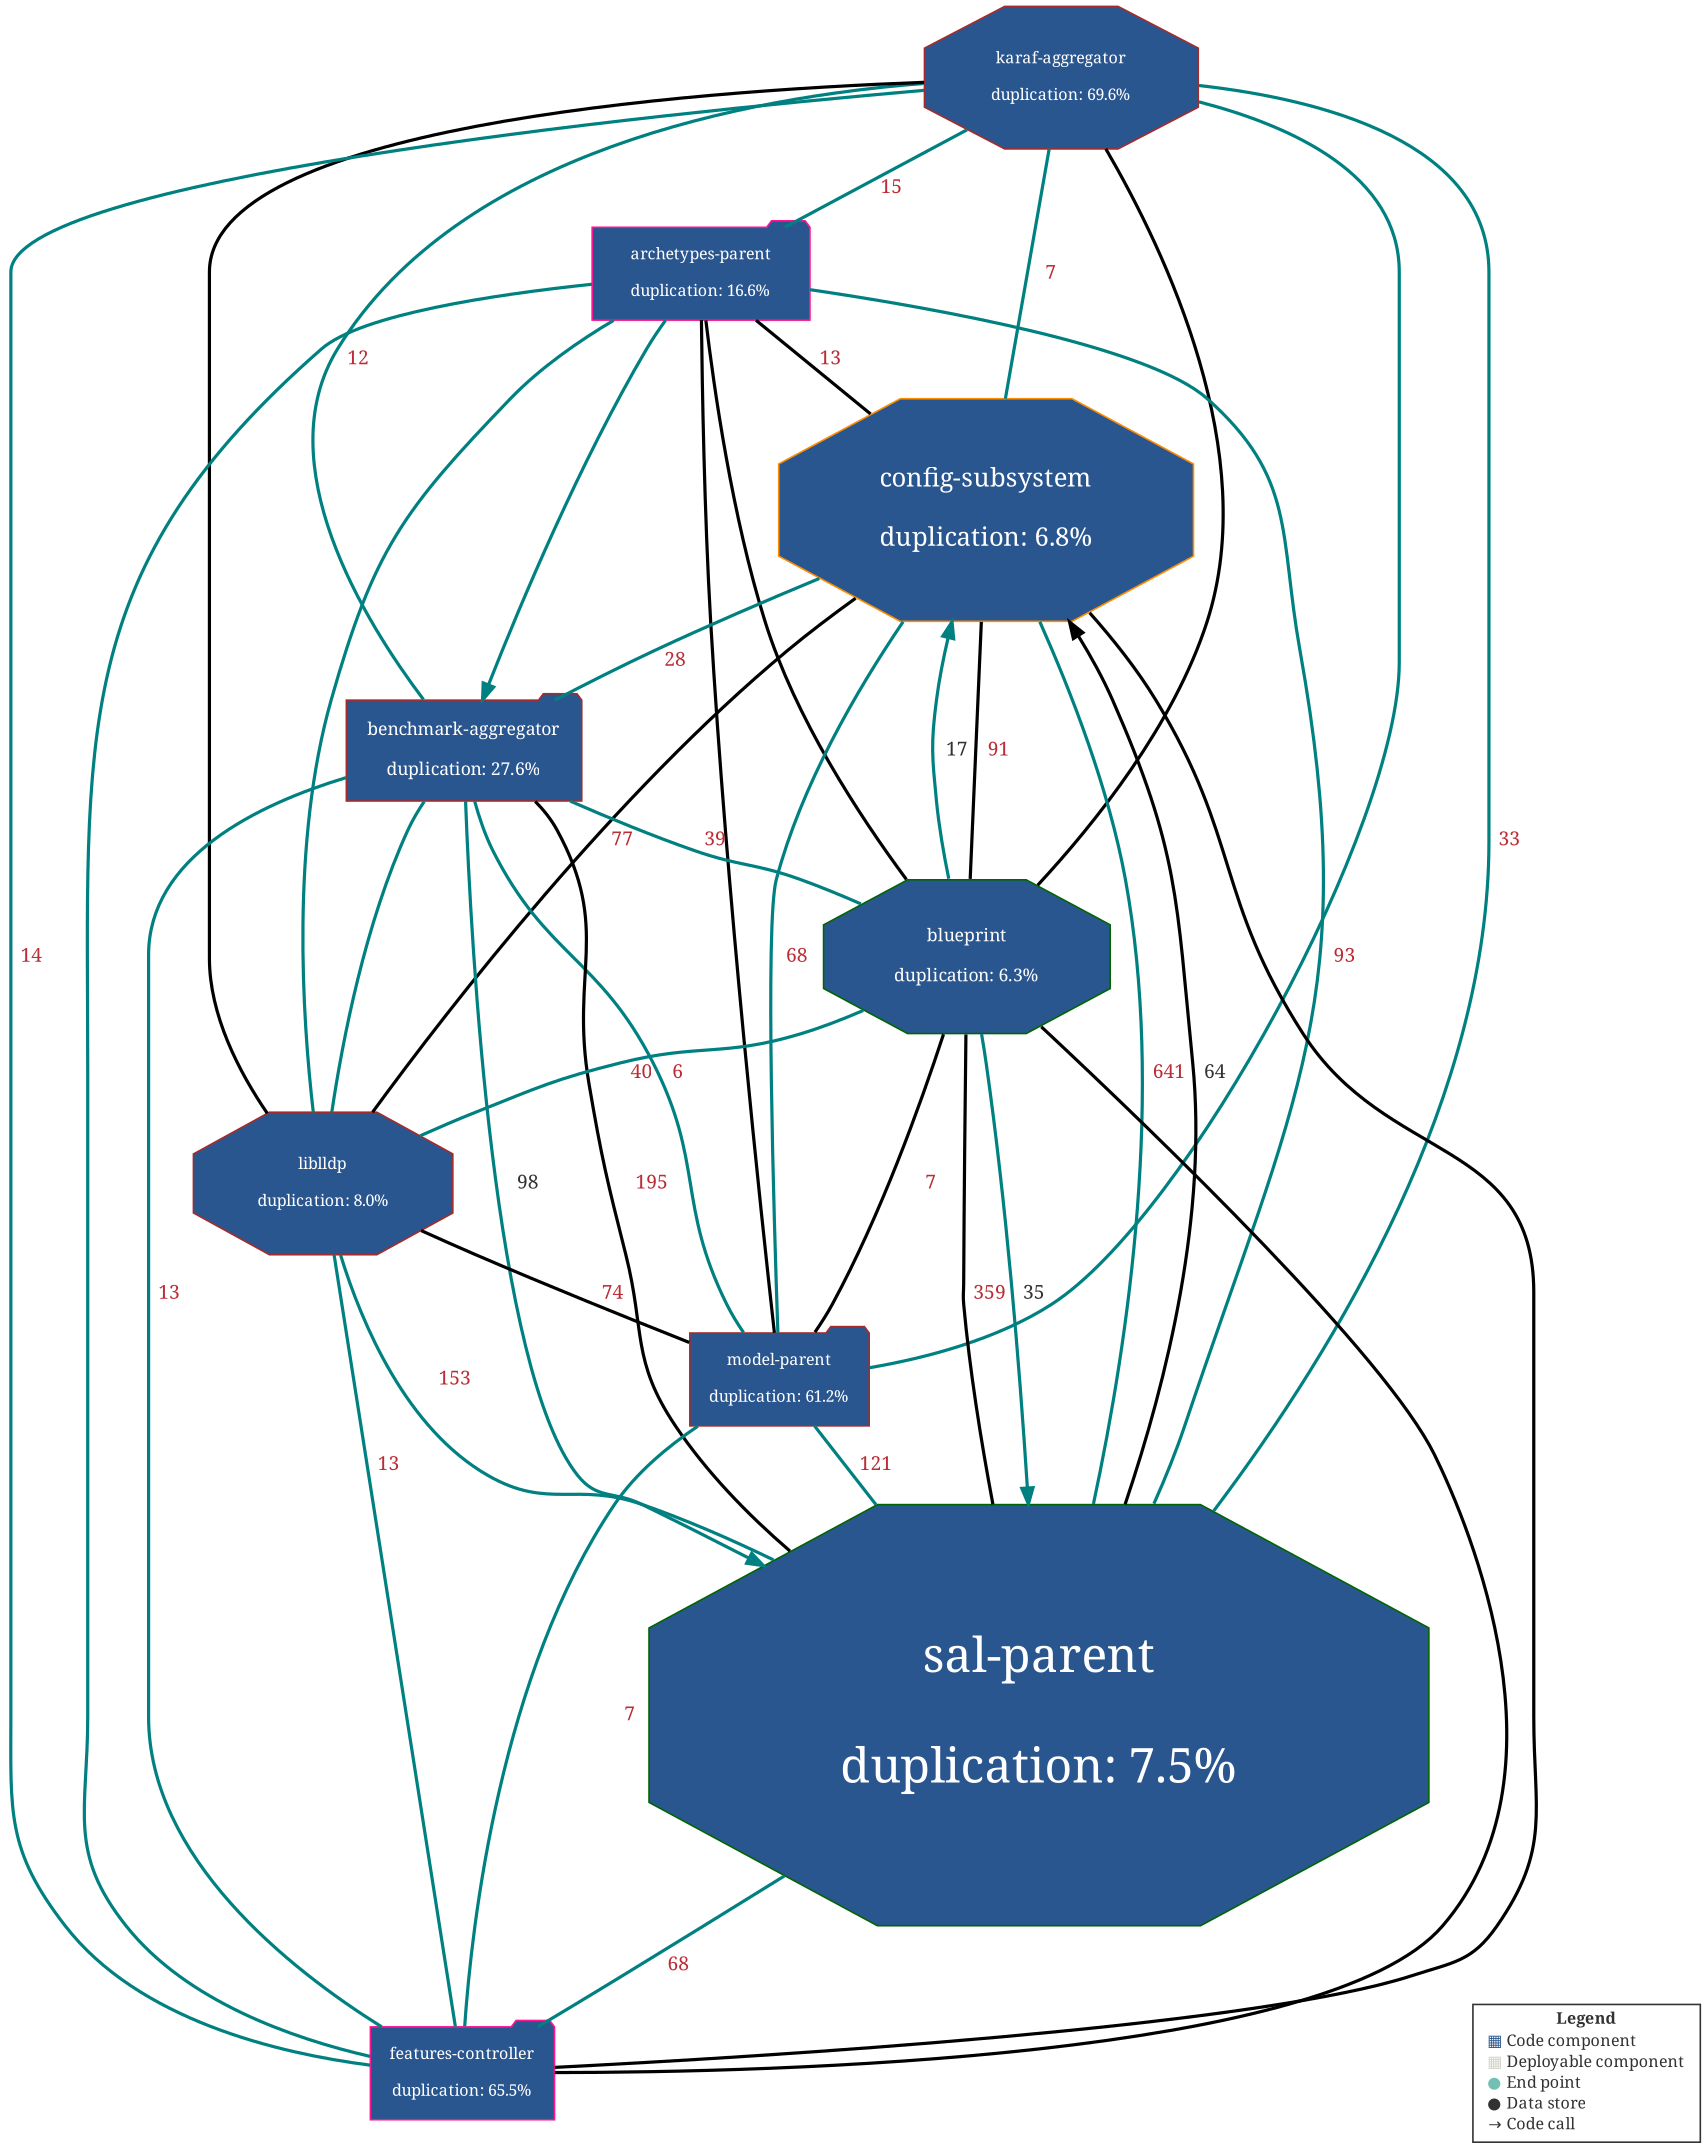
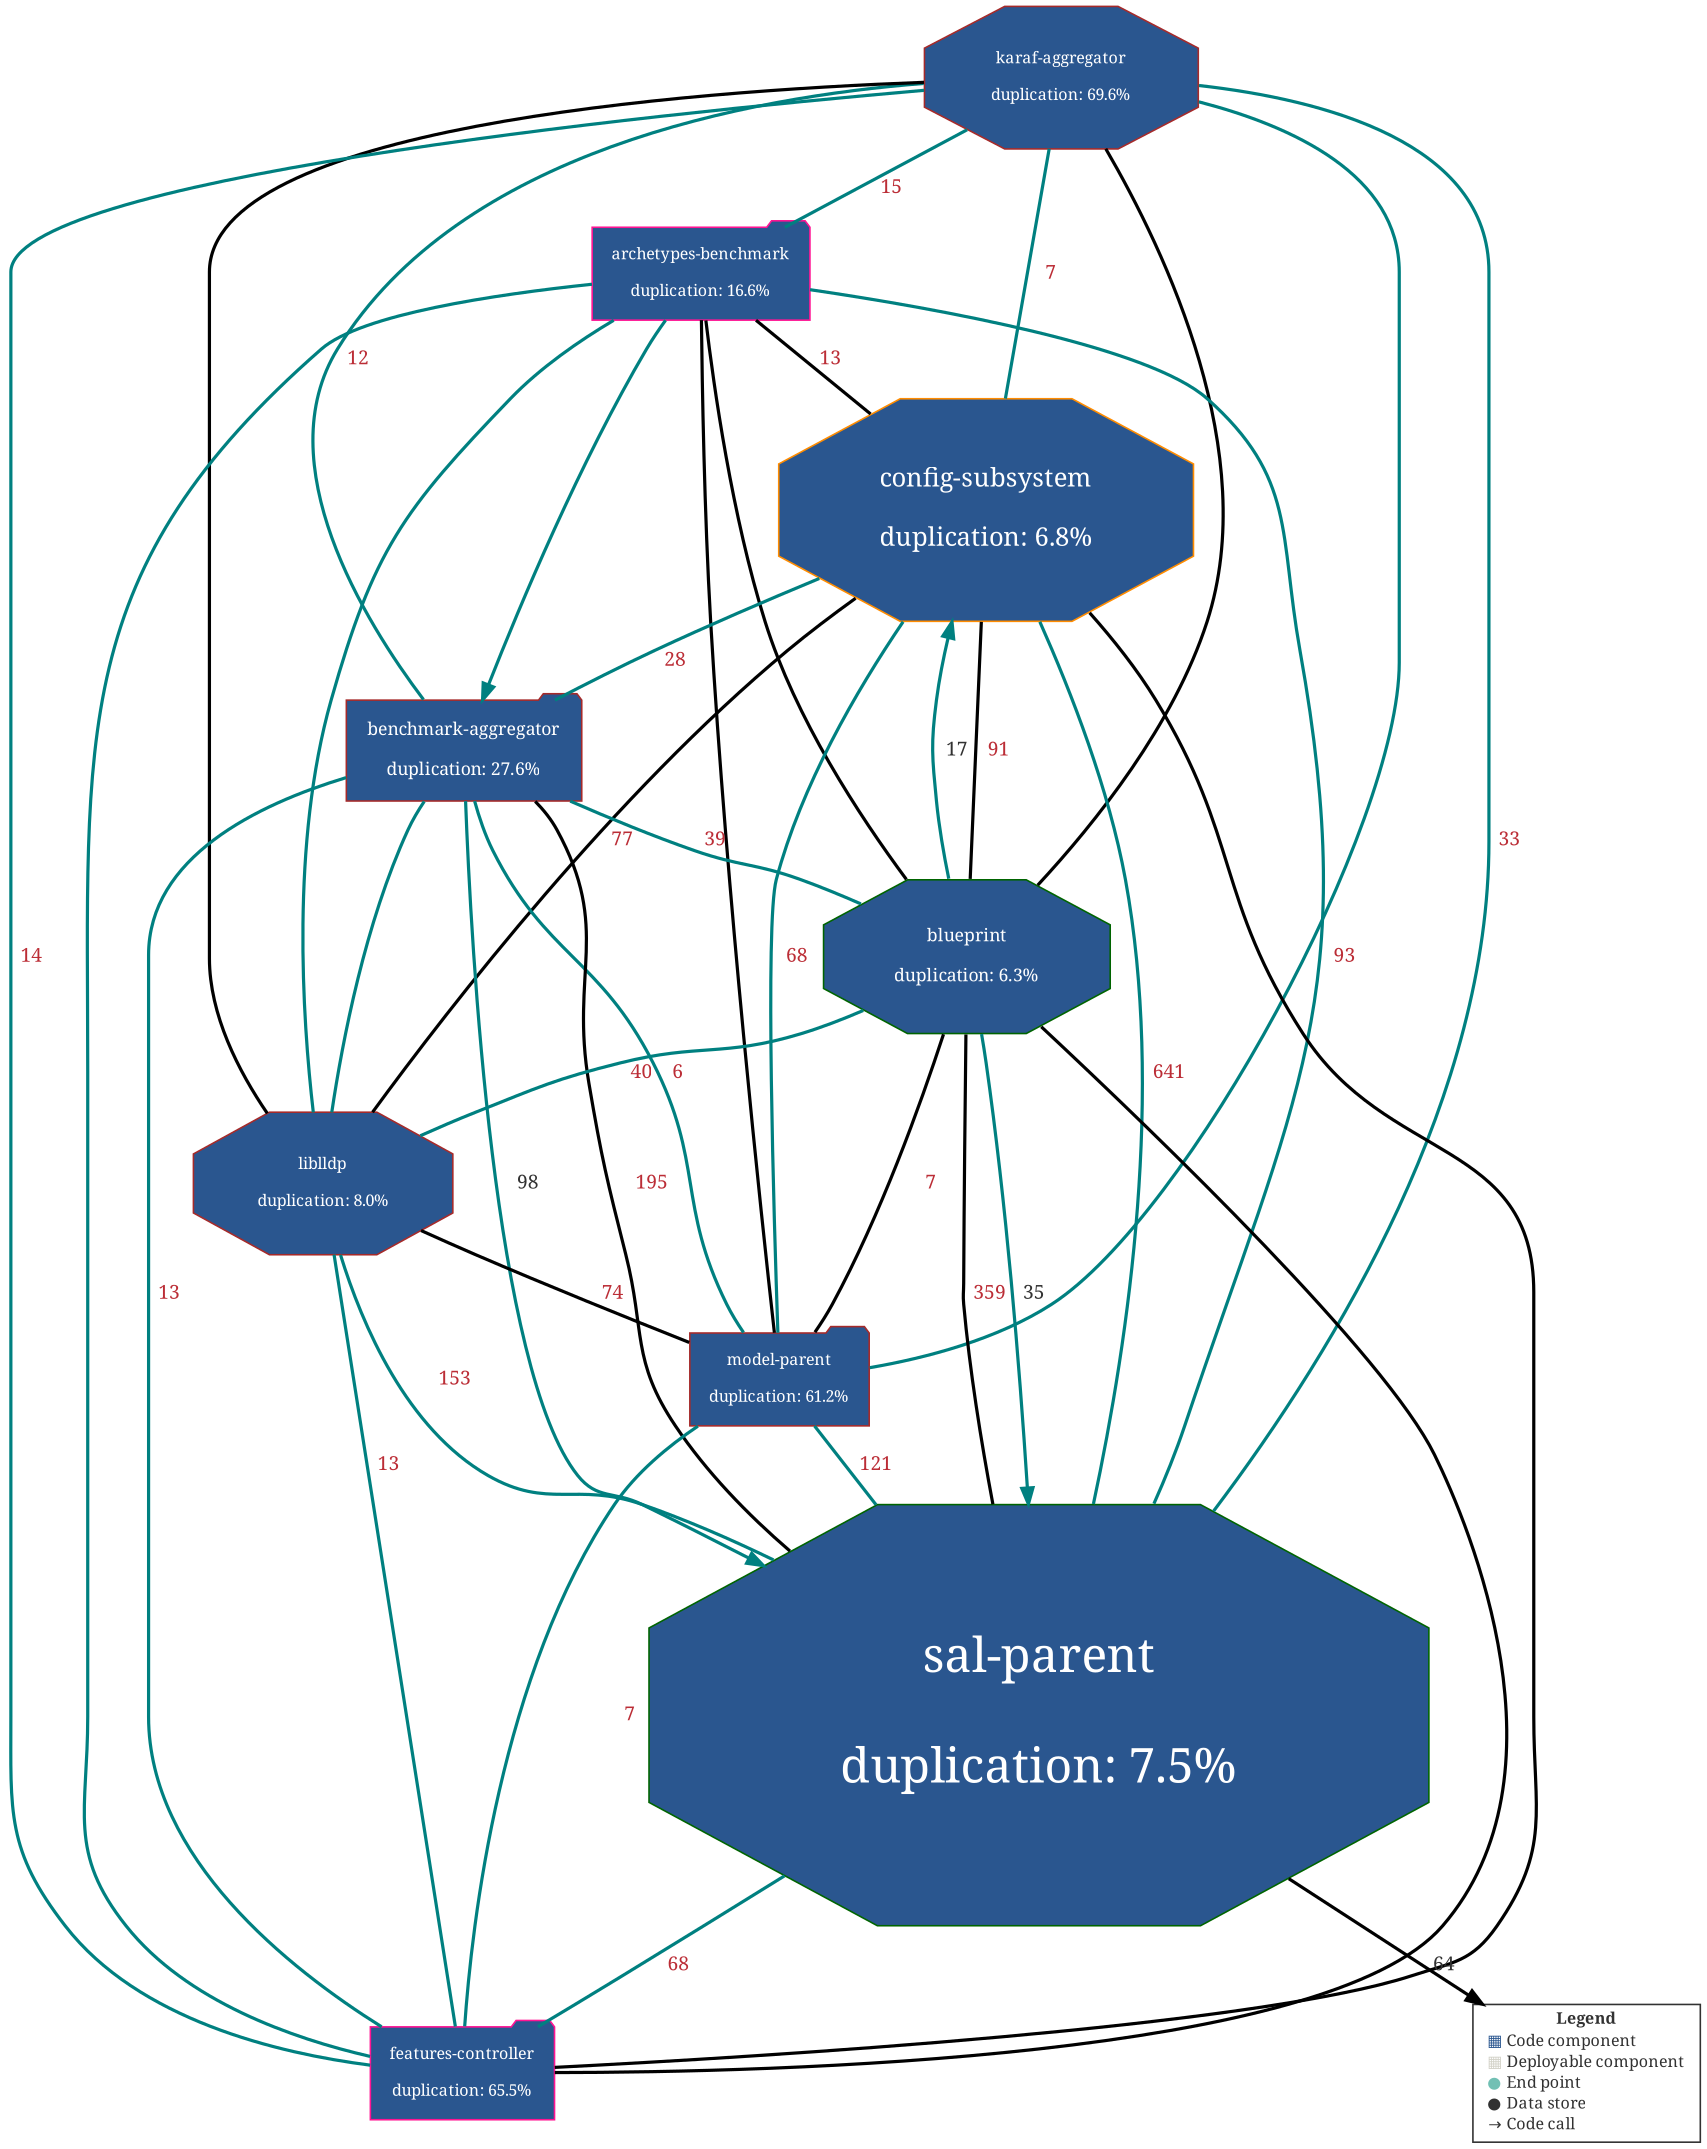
(701, 274) -> (701, 274)
(1193, 1064) -> (1379, 1937)
